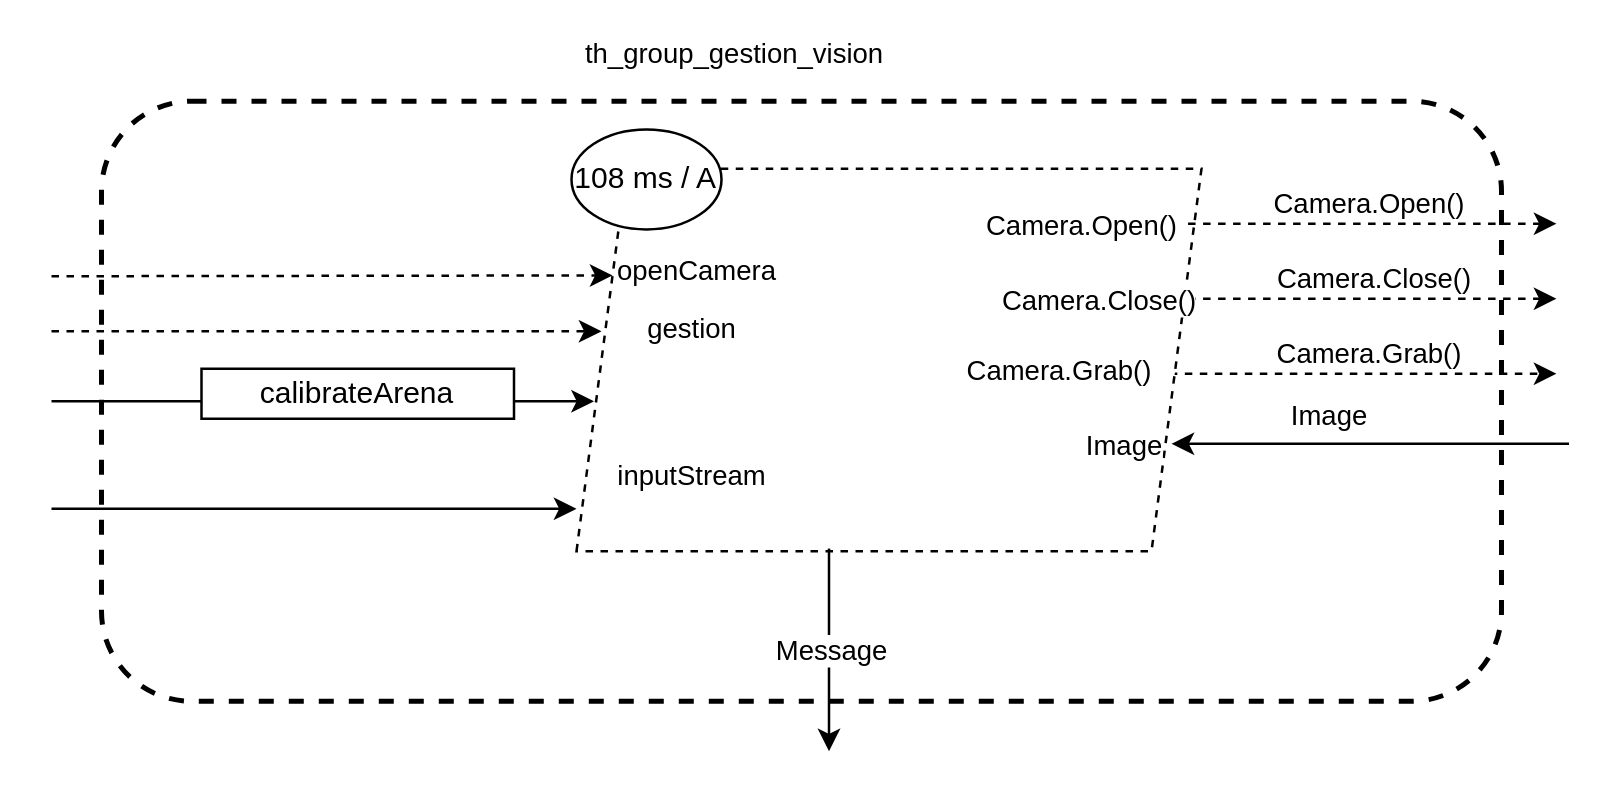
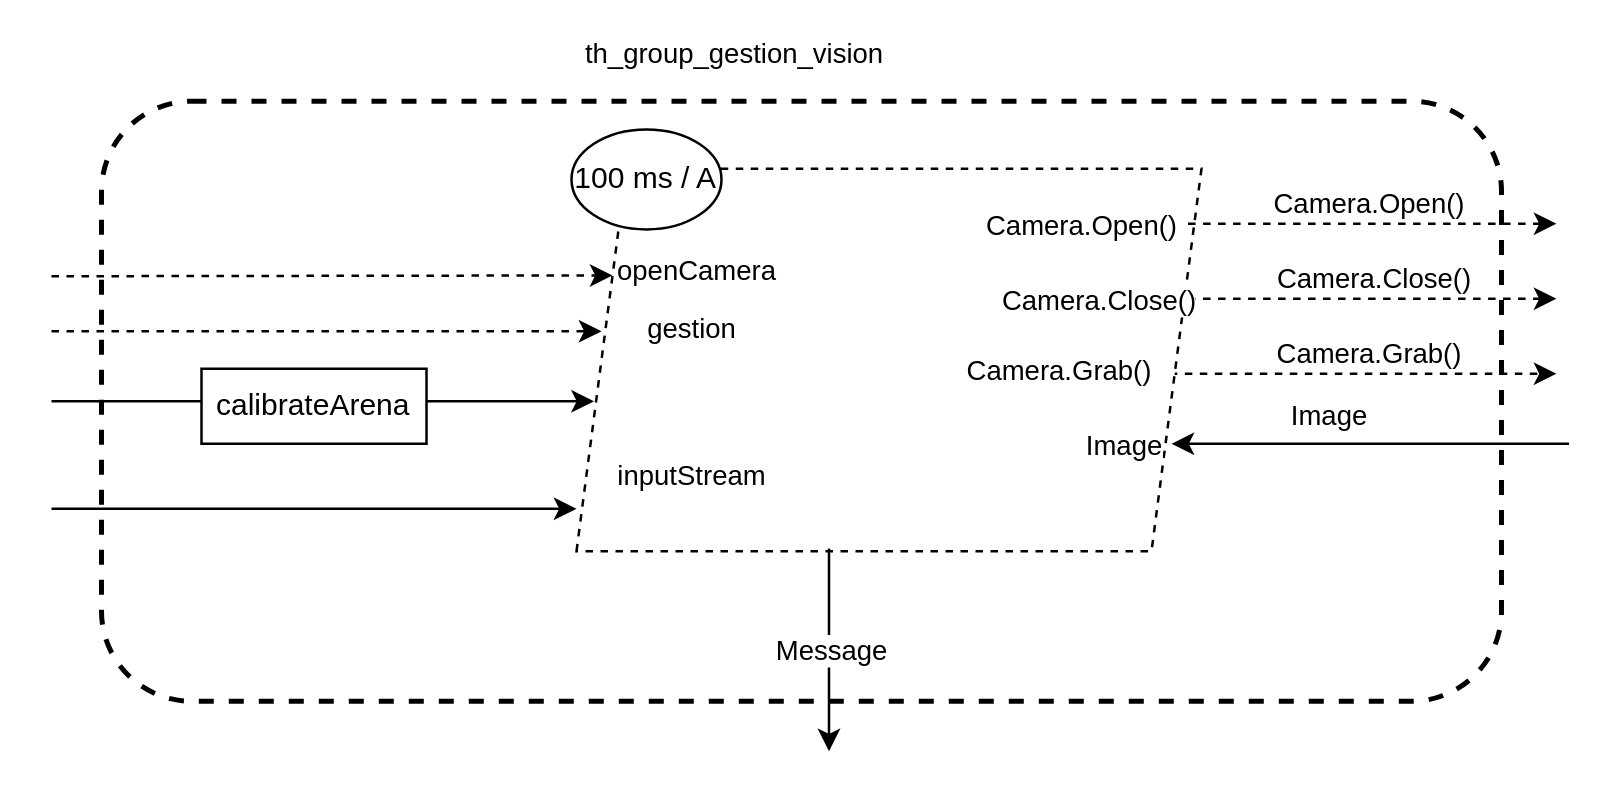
(646, 179) -> (646, 179)
(358, 394) -> (314, 406)
